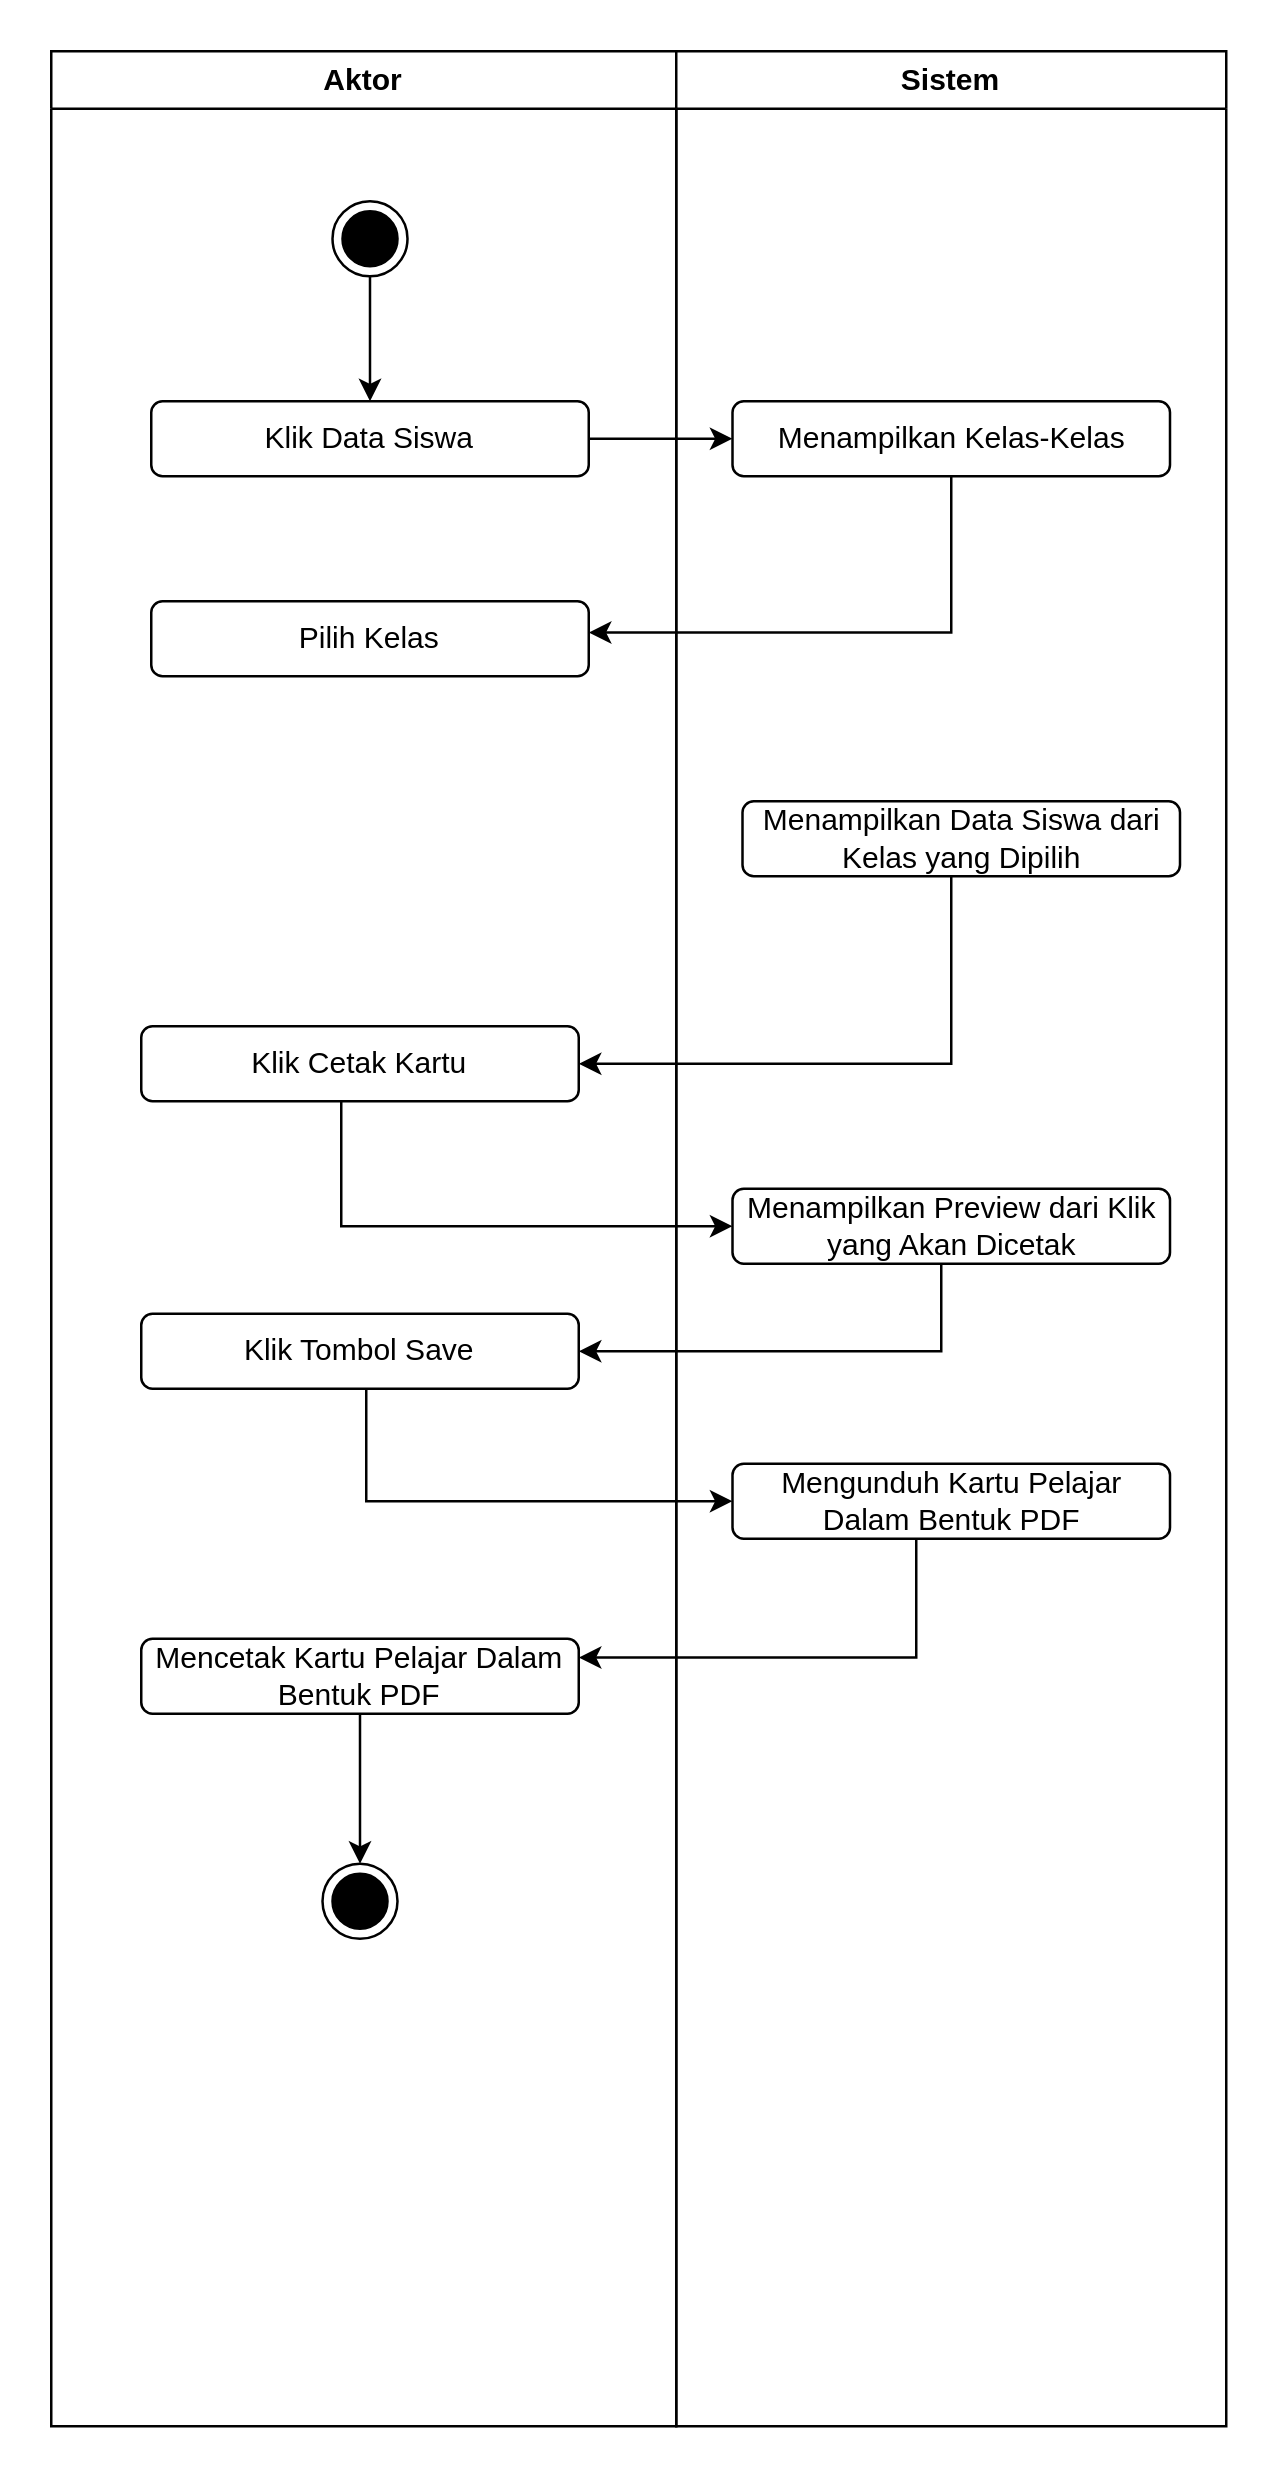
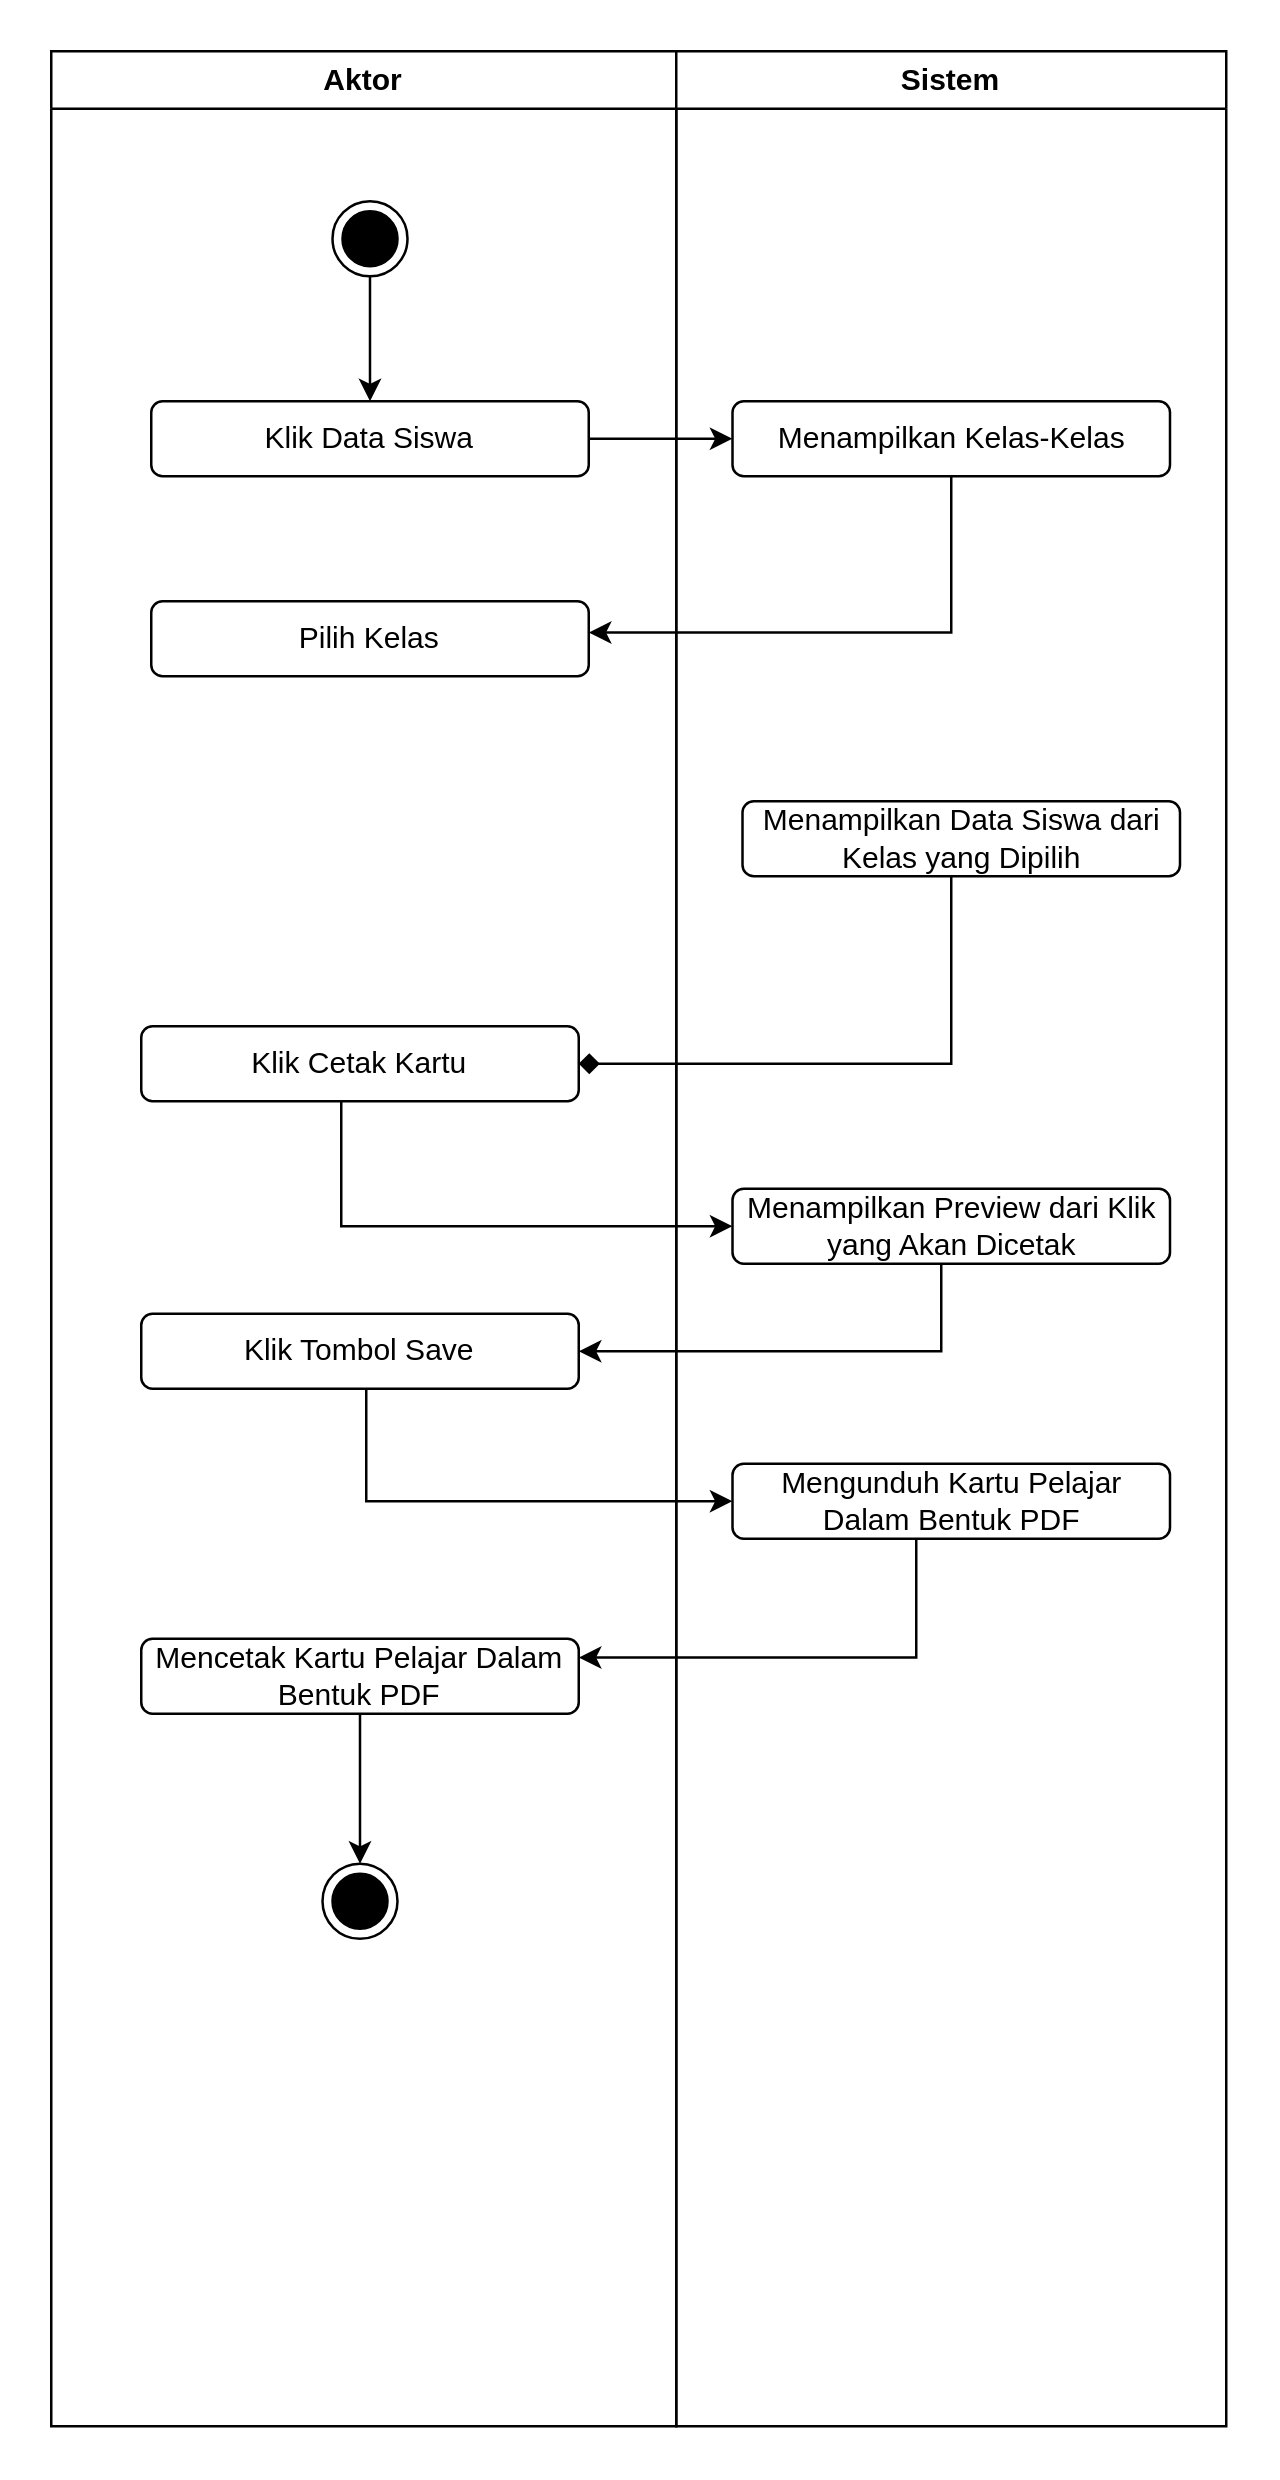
(597, 1064) -> (599, 1064)
